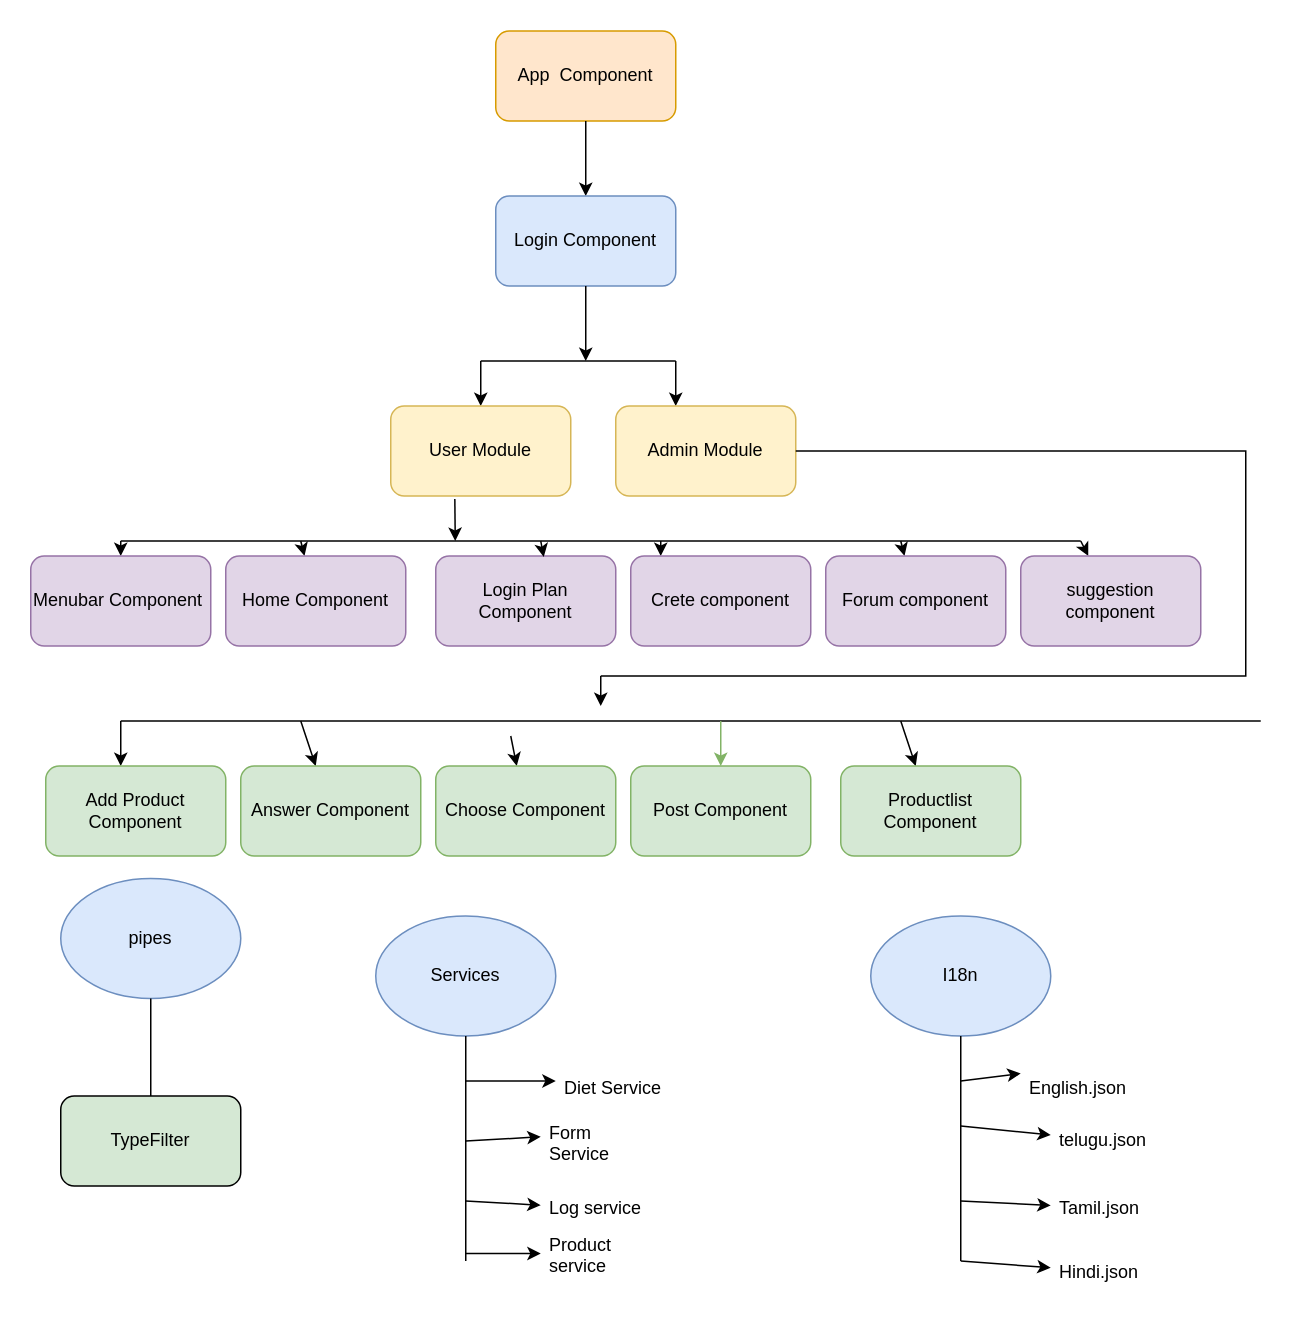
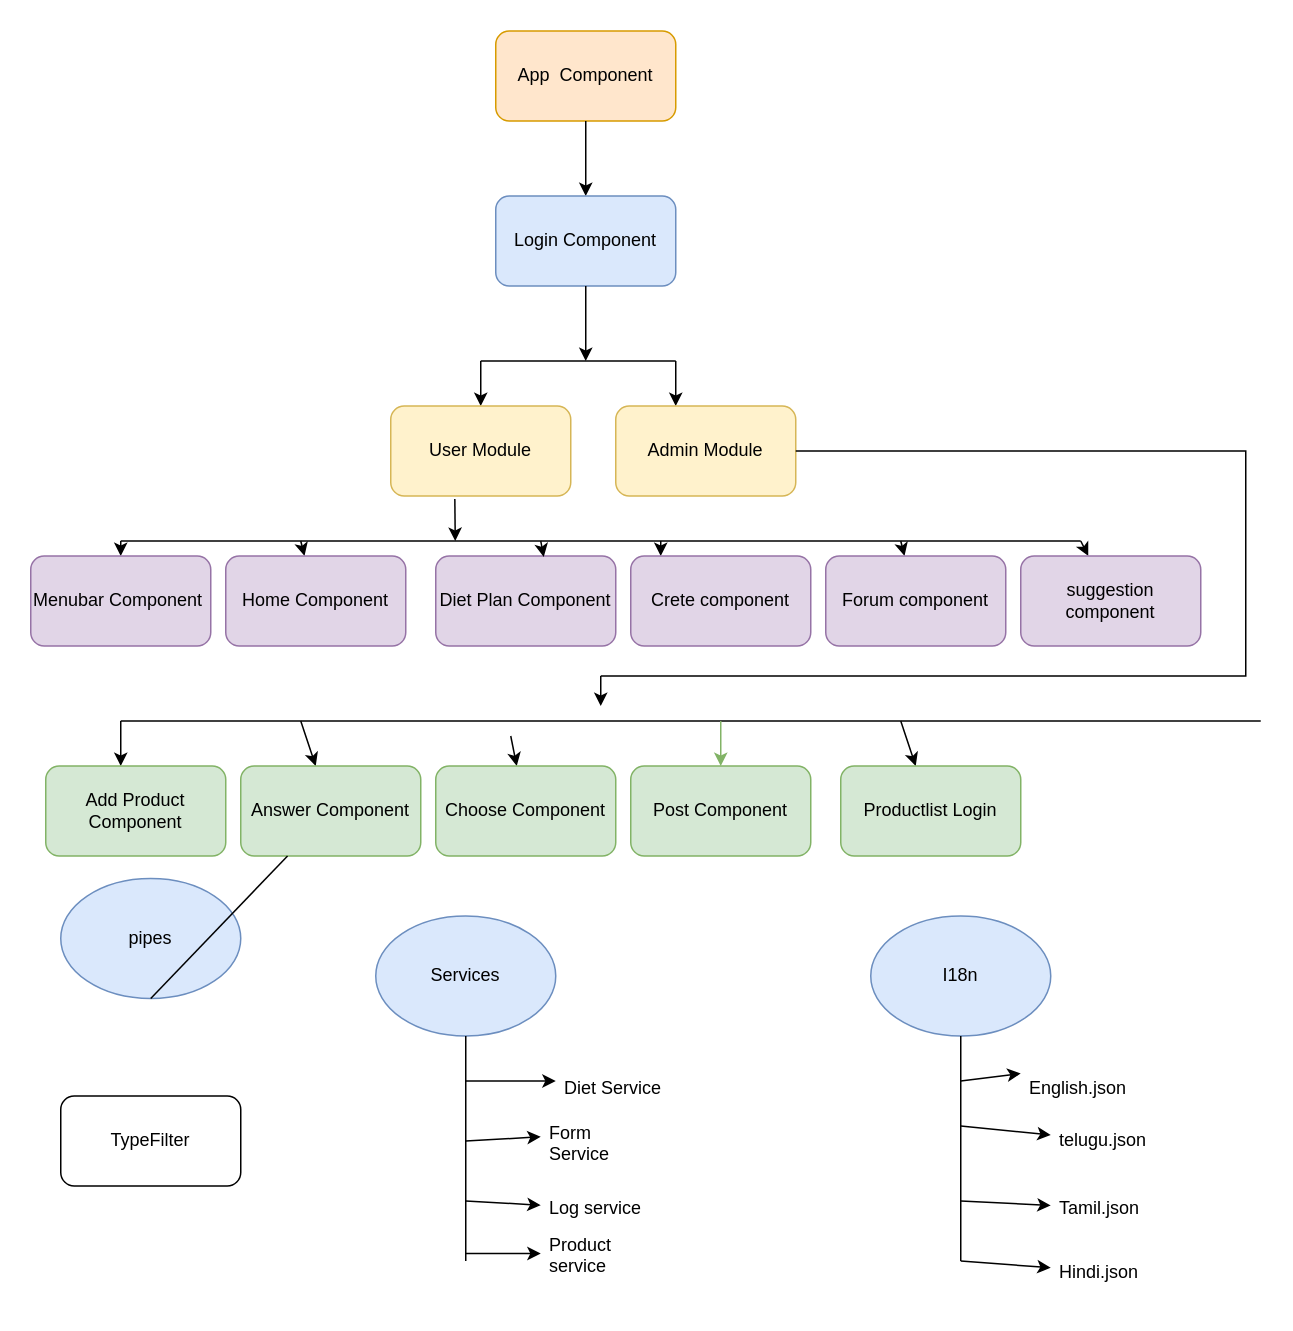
(526, 601) -> (526, 601)
(931, 811) -> (931, 811)
(151, 1046) -> (219, 927)
(151, 1141) -> (151, 1141)
